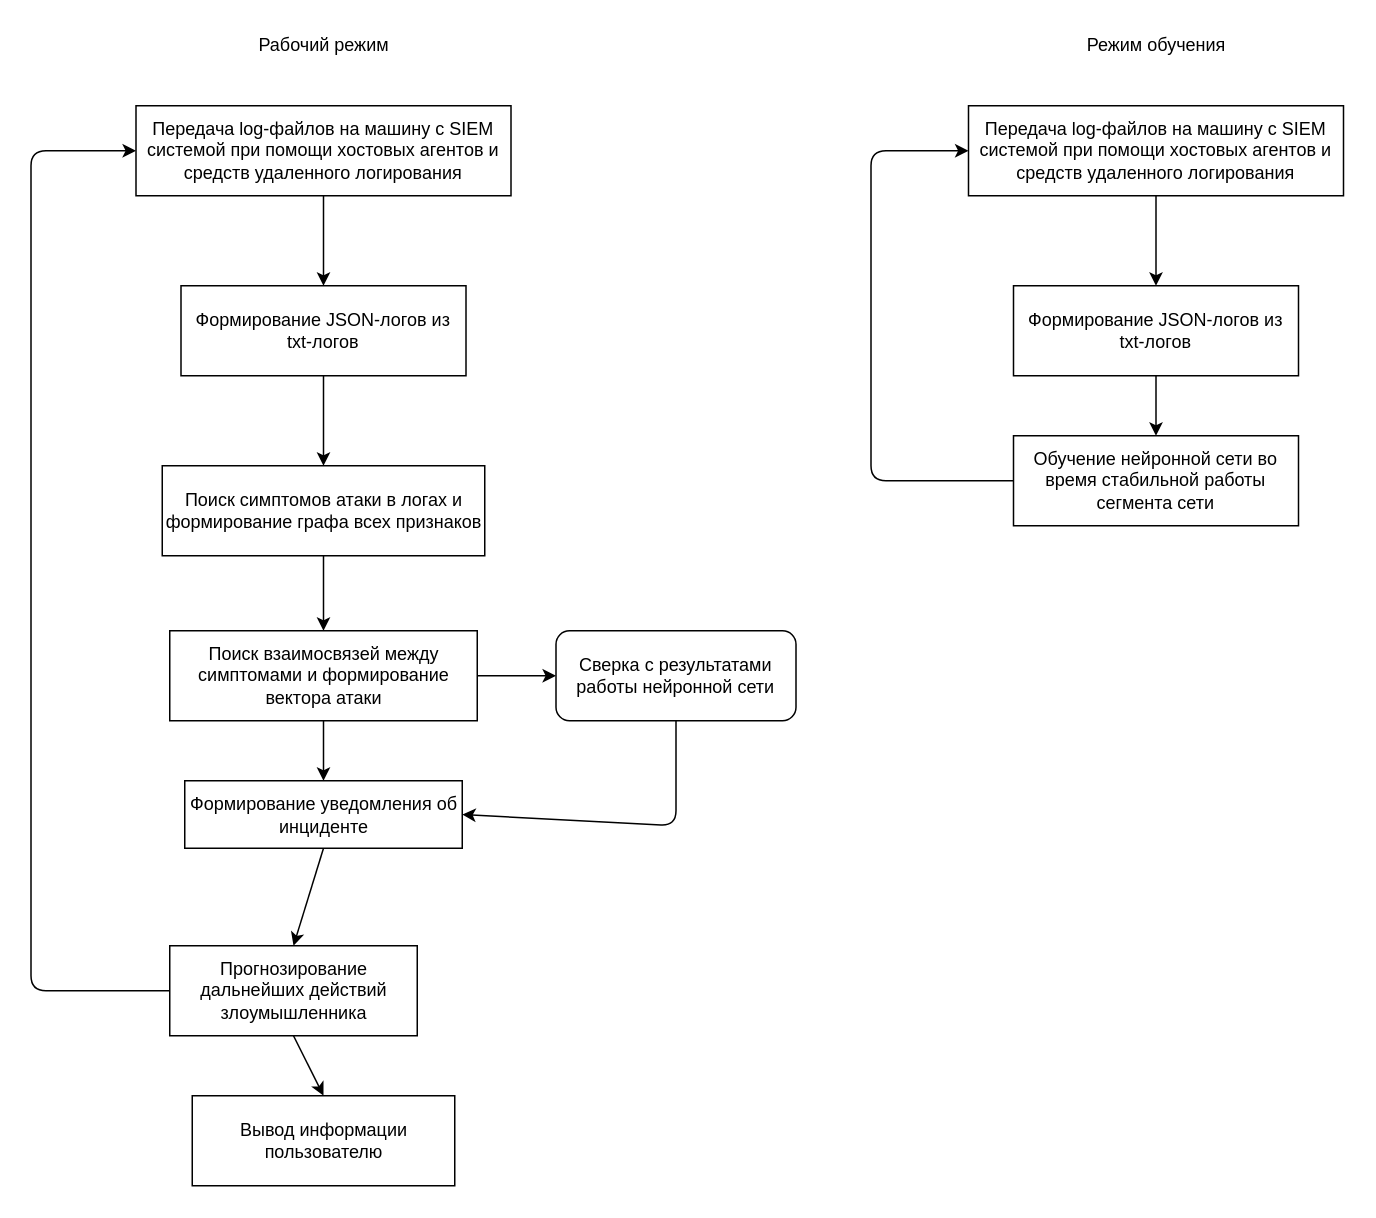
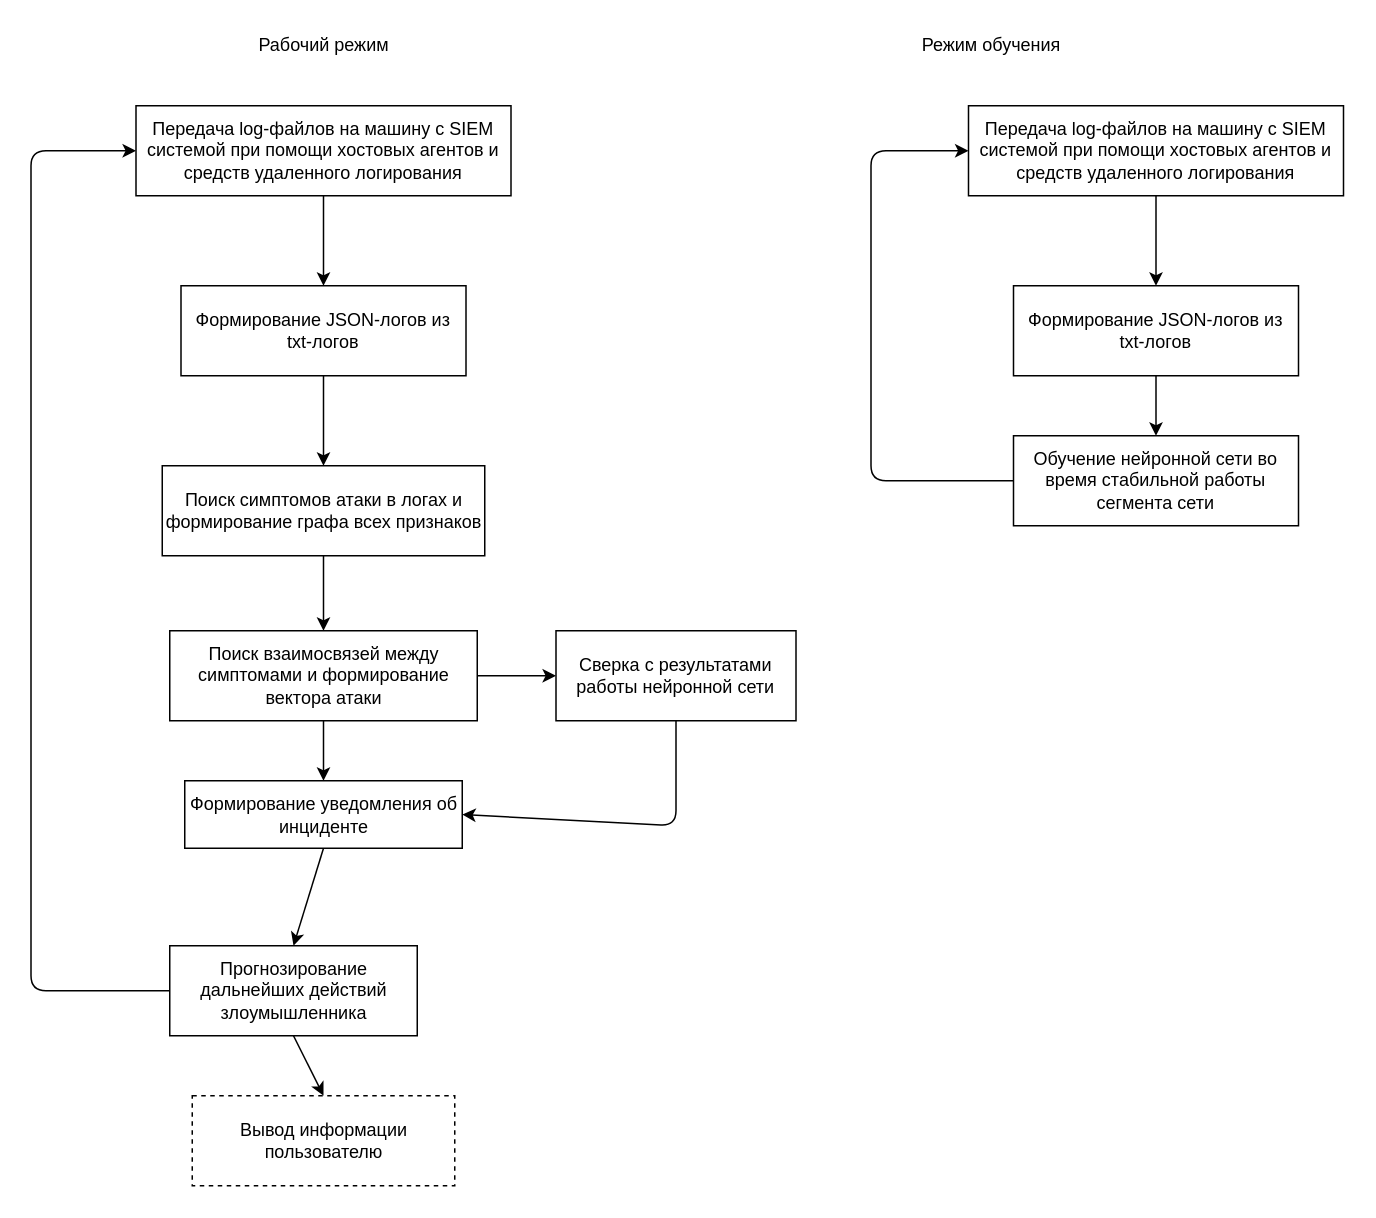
(1156, 46) -> (991, 46)
(676, 676) -> (676, 676)
(323, 1141) -> (323, 1141)
